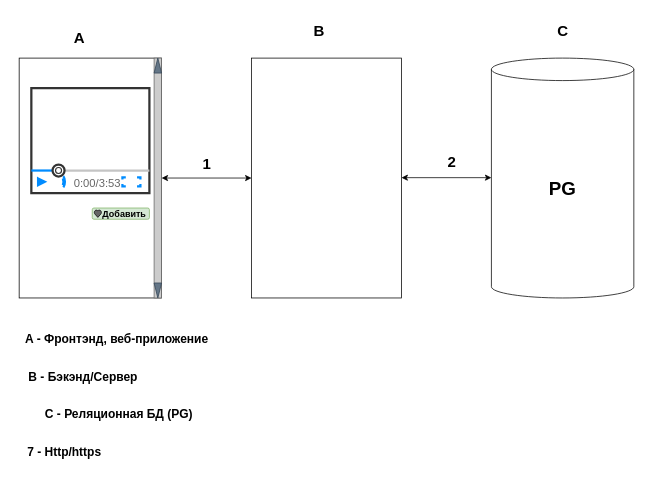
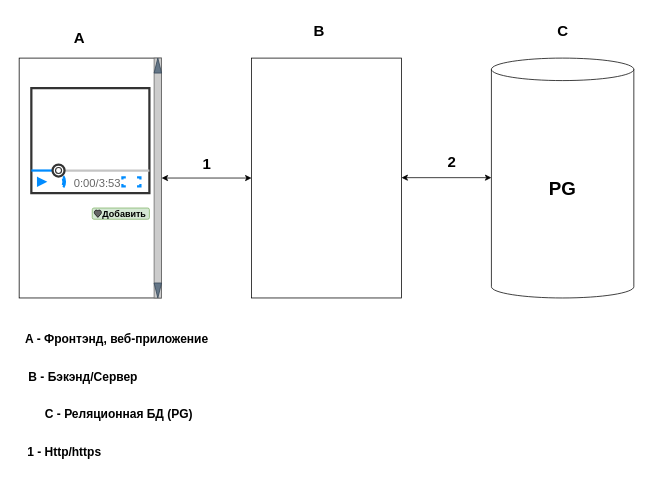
(65, 452) -> (65, 452)
